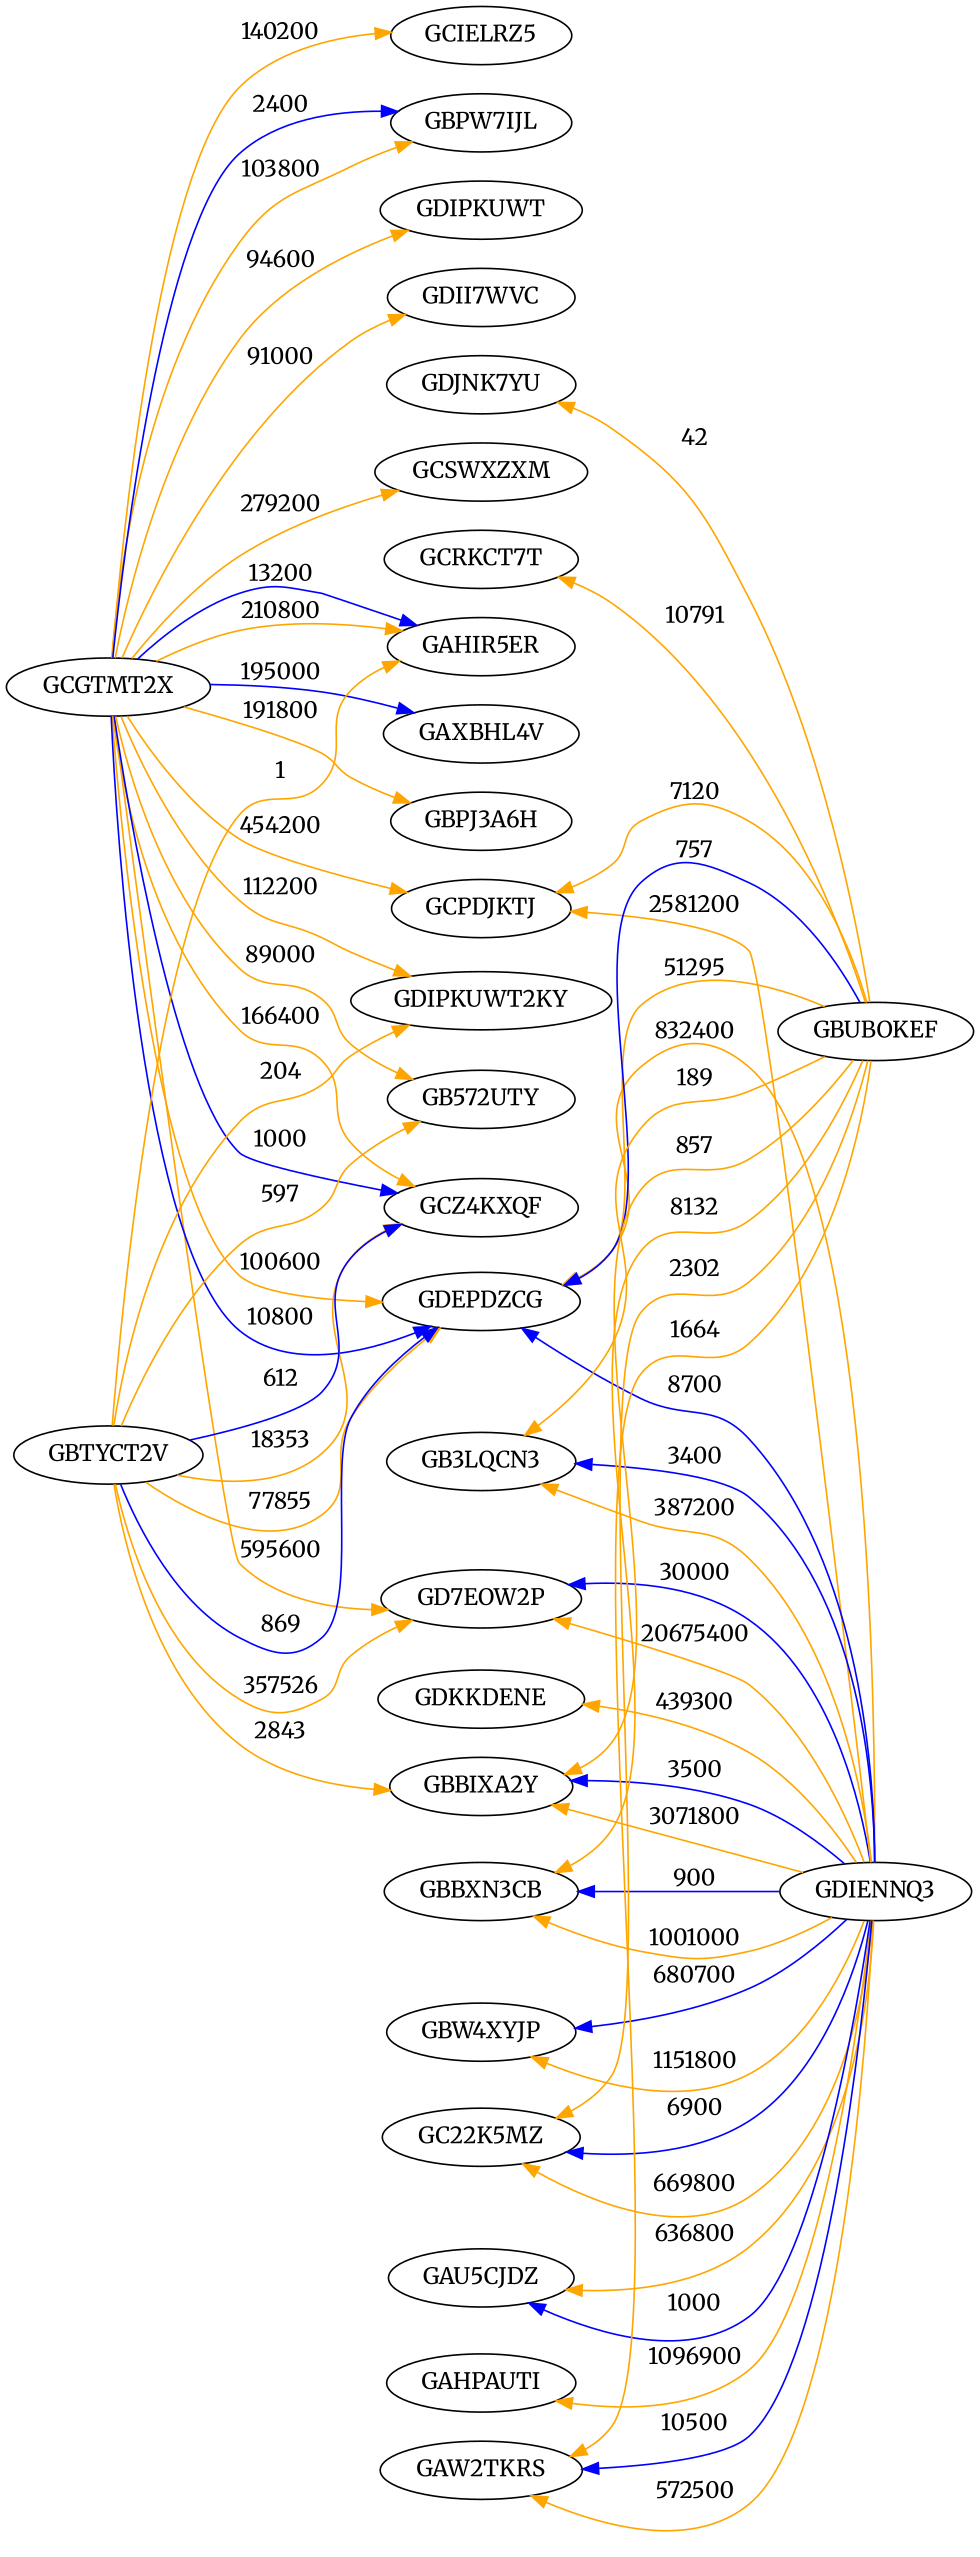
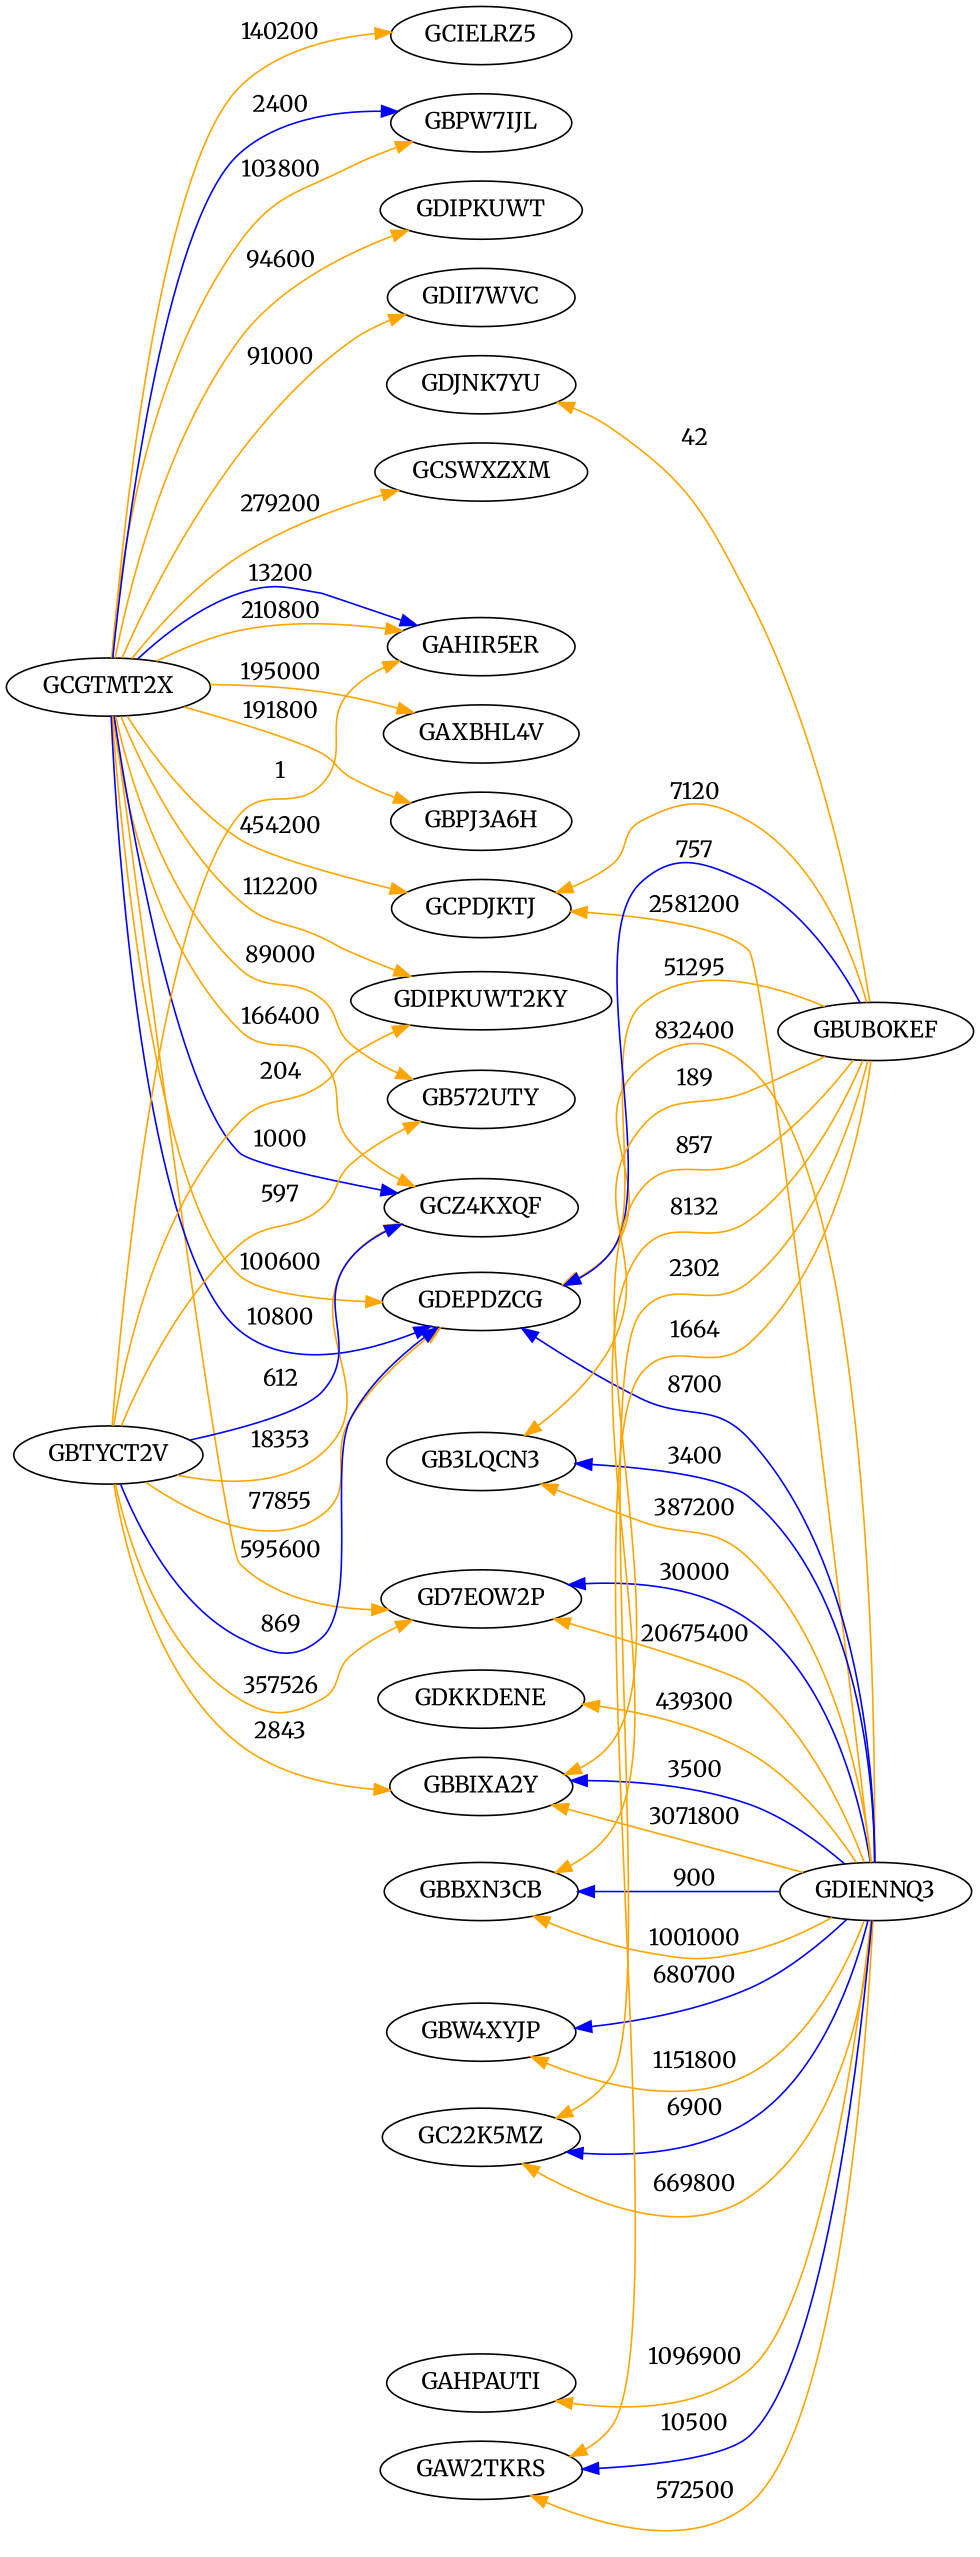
(481, 559) -> none
(305, 690) -> (305, 690)
(481, 2278) -> none
